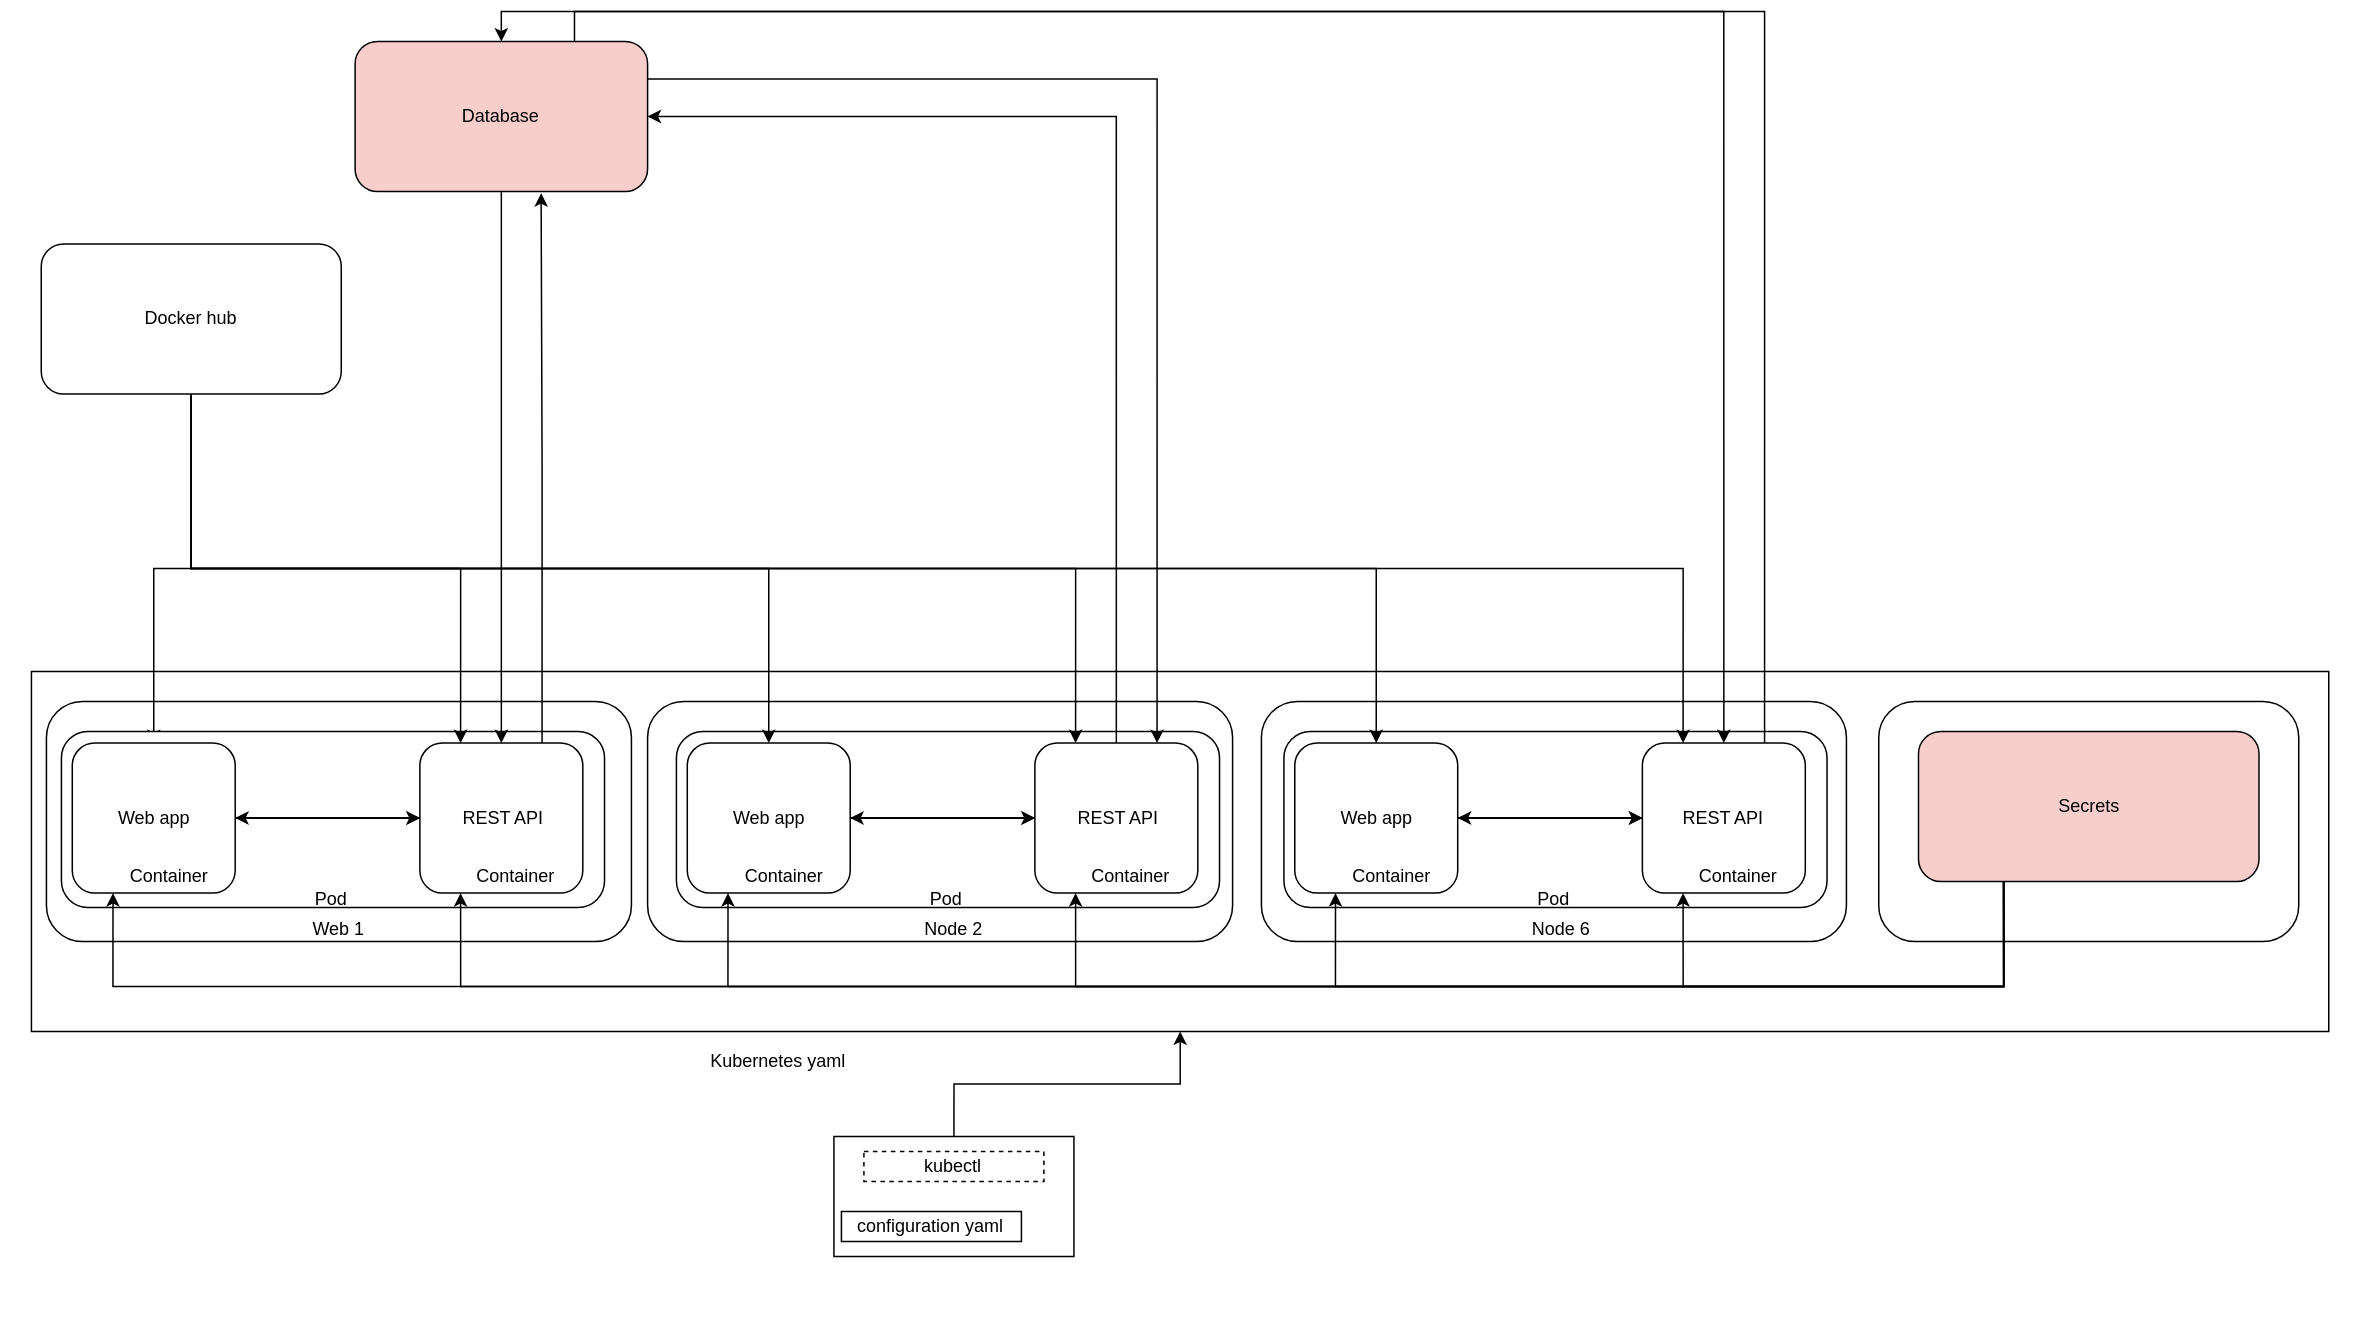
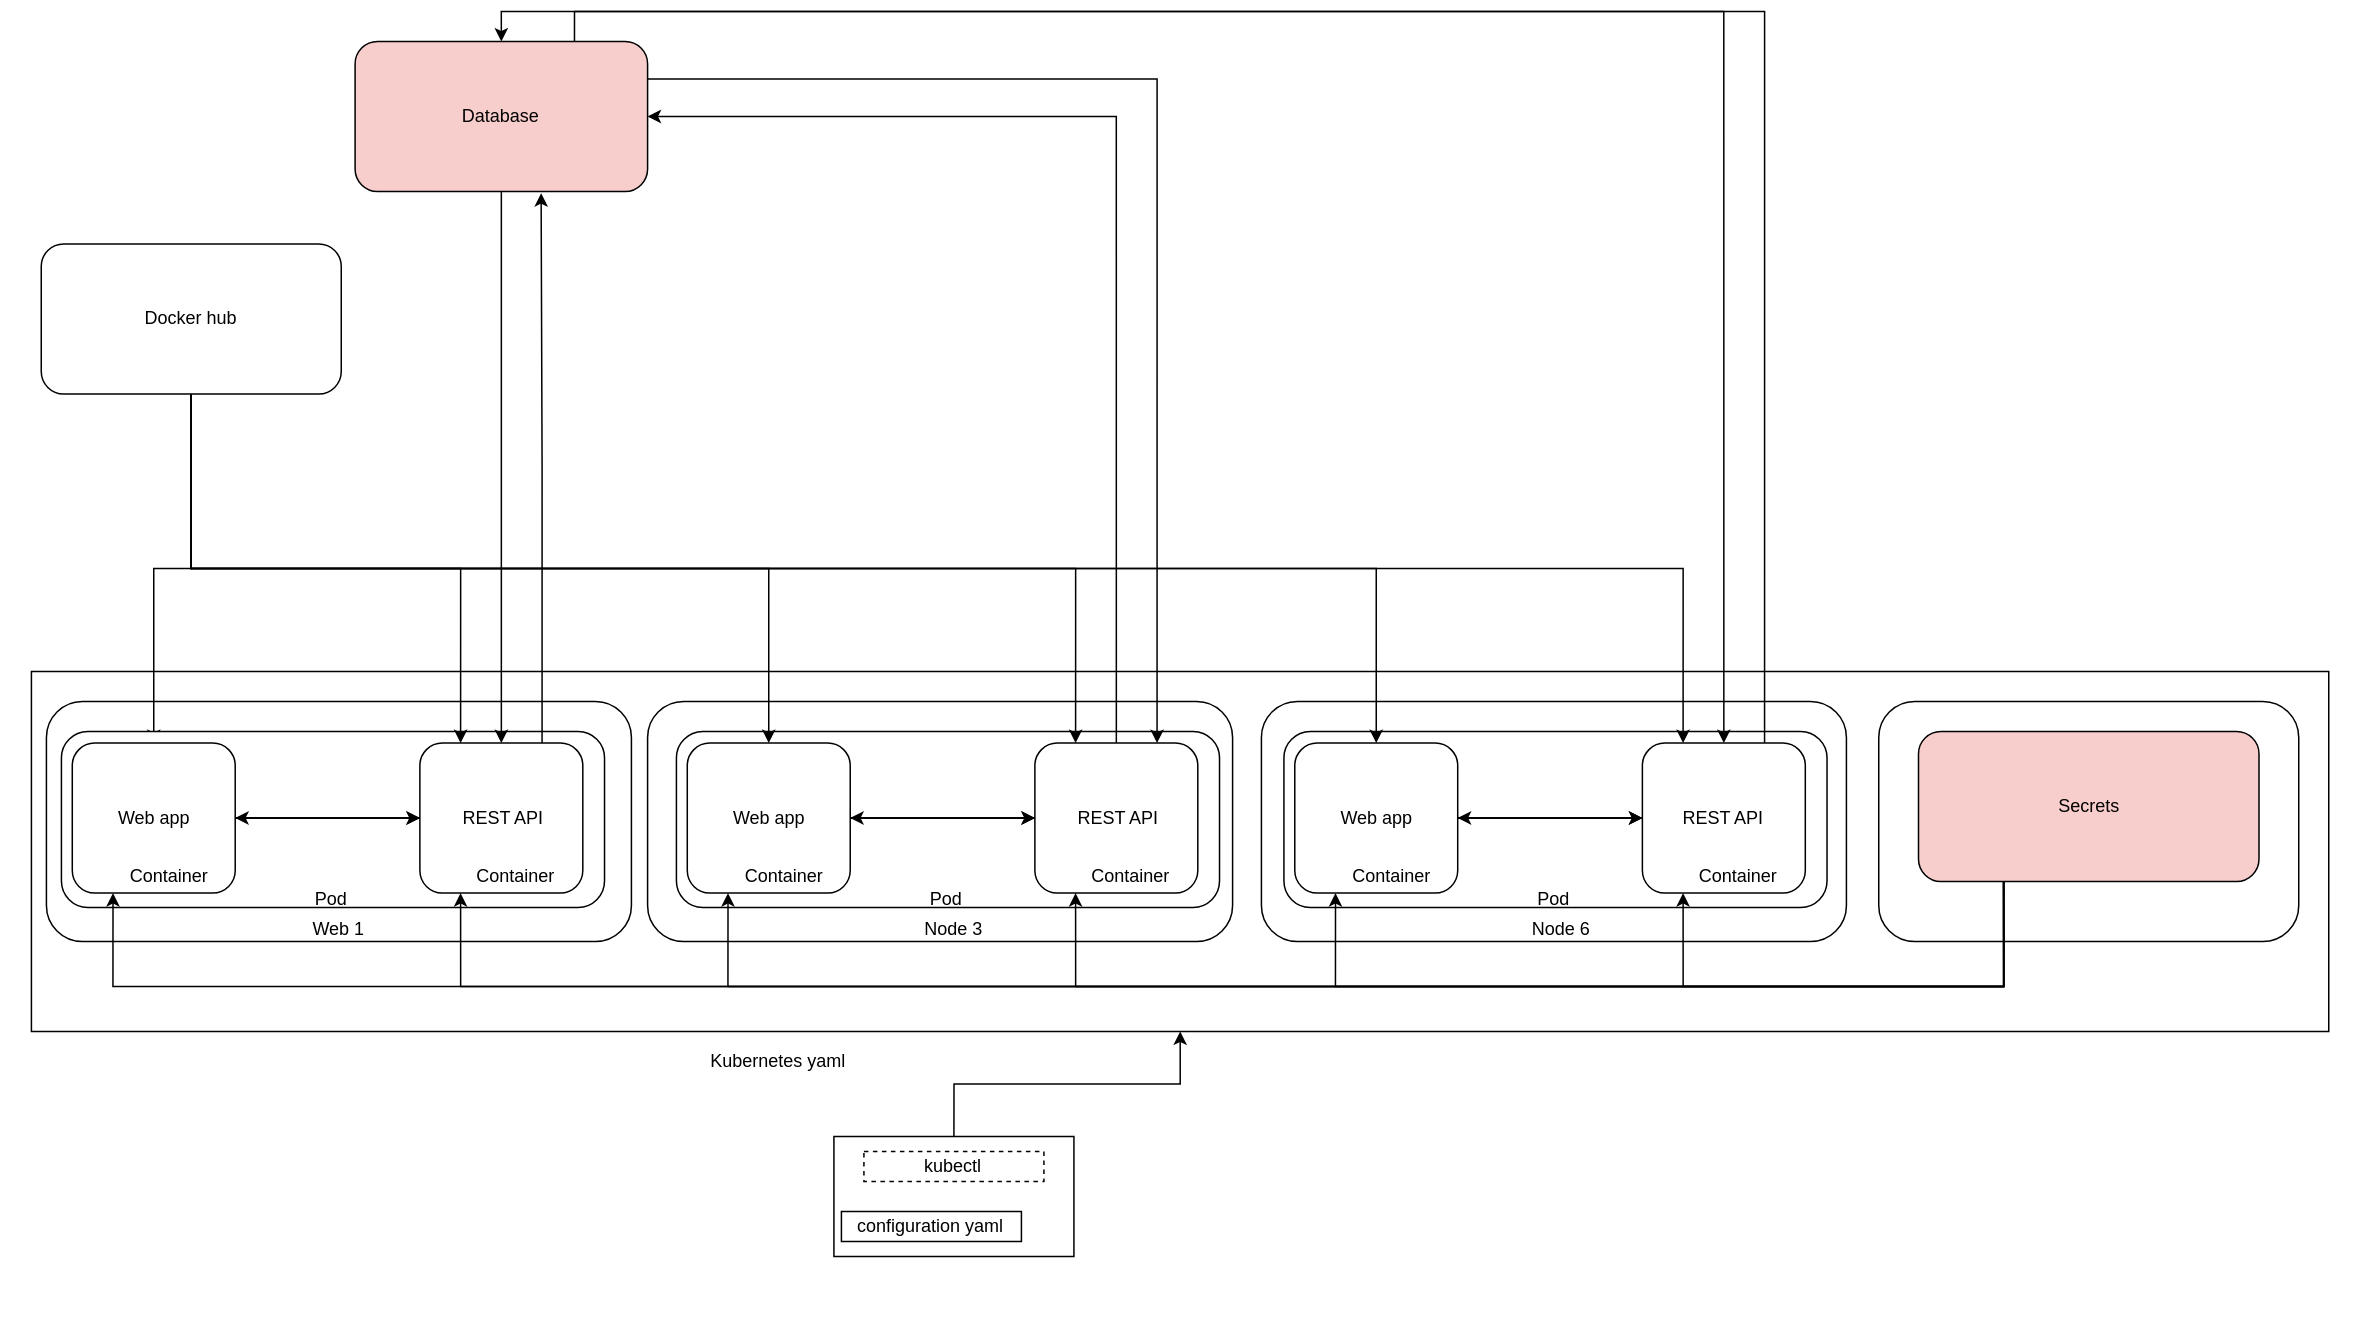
(954, 929) -> (954, 929)
